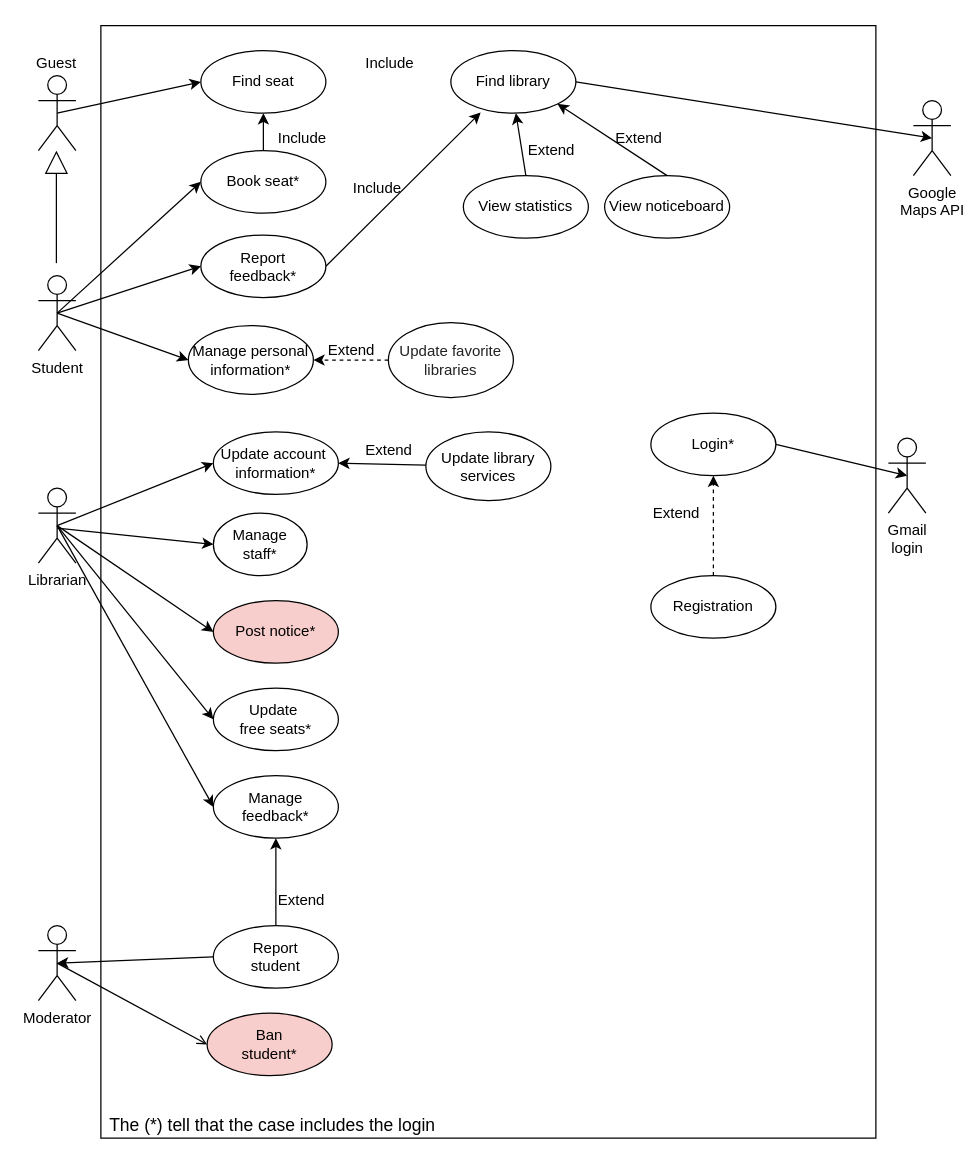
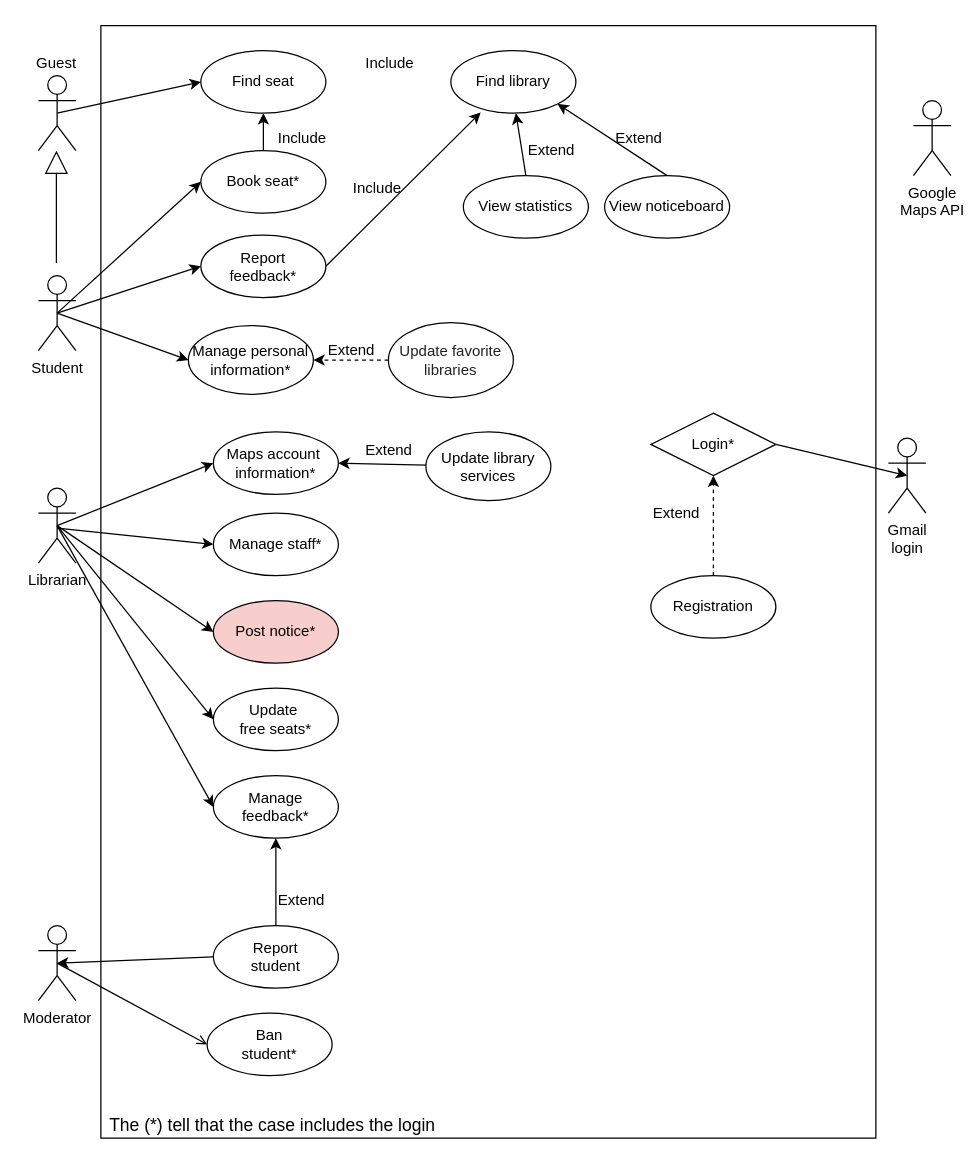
(750, 109) -> none
(713, 444) -> (713, 444)
(276, 463) -> (276, 463)
(260, 544) -> (276, 544)
(269, 1044) -> (269, 1044)
